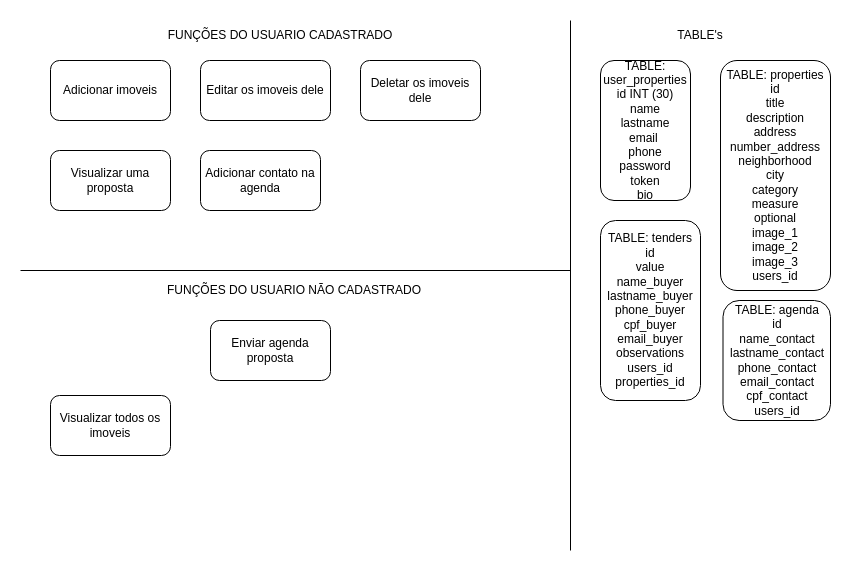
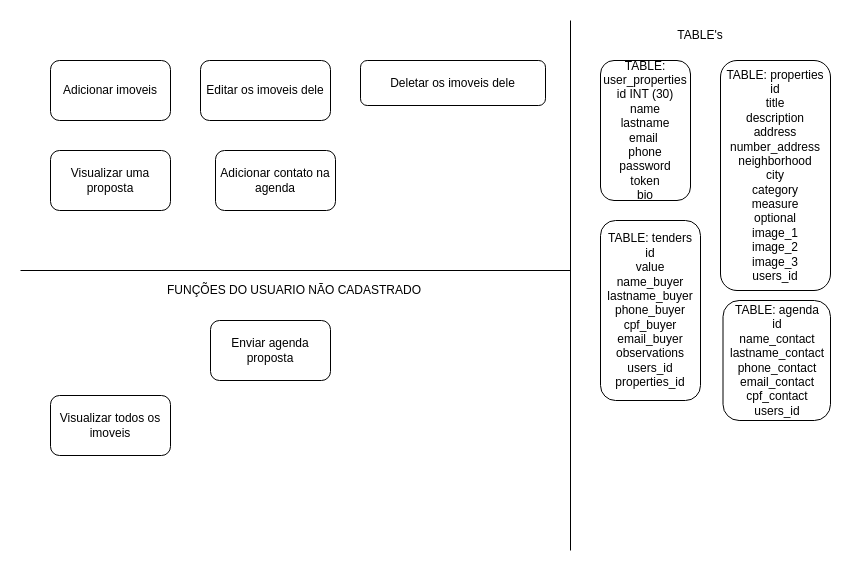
(281, 36) -> none
(421, 91) -> (453, 83)
(261, 181) -> (276, 181)
